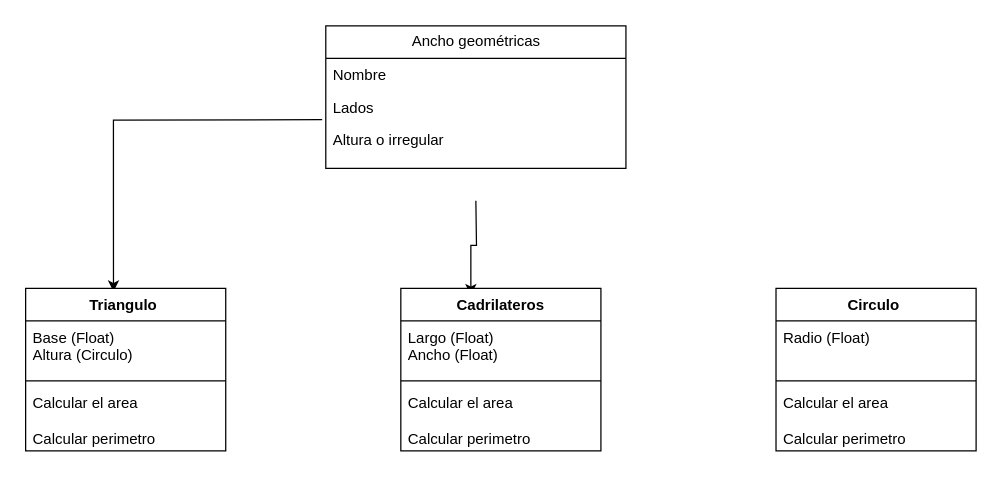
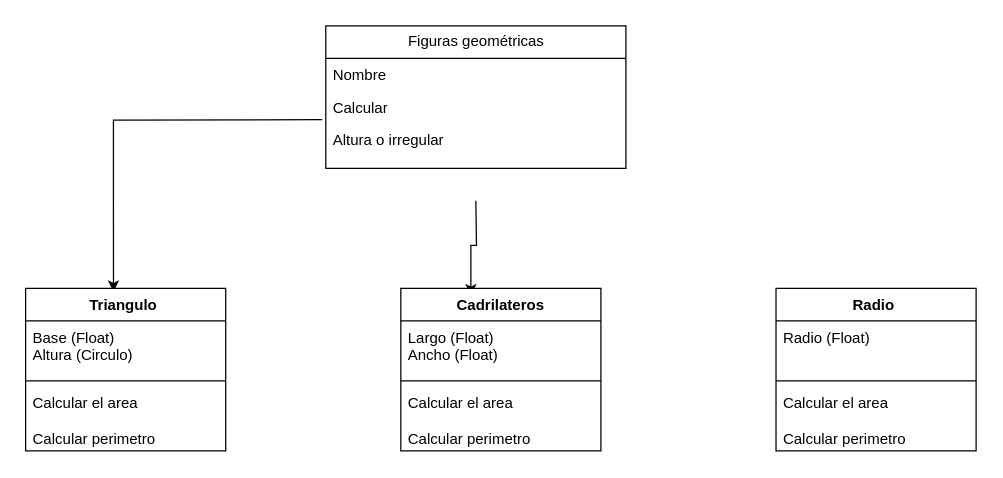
(476, 42) -> (476, 42)
(354, 108) -> (363, 108)
(876, 306) -> (876, 306)
